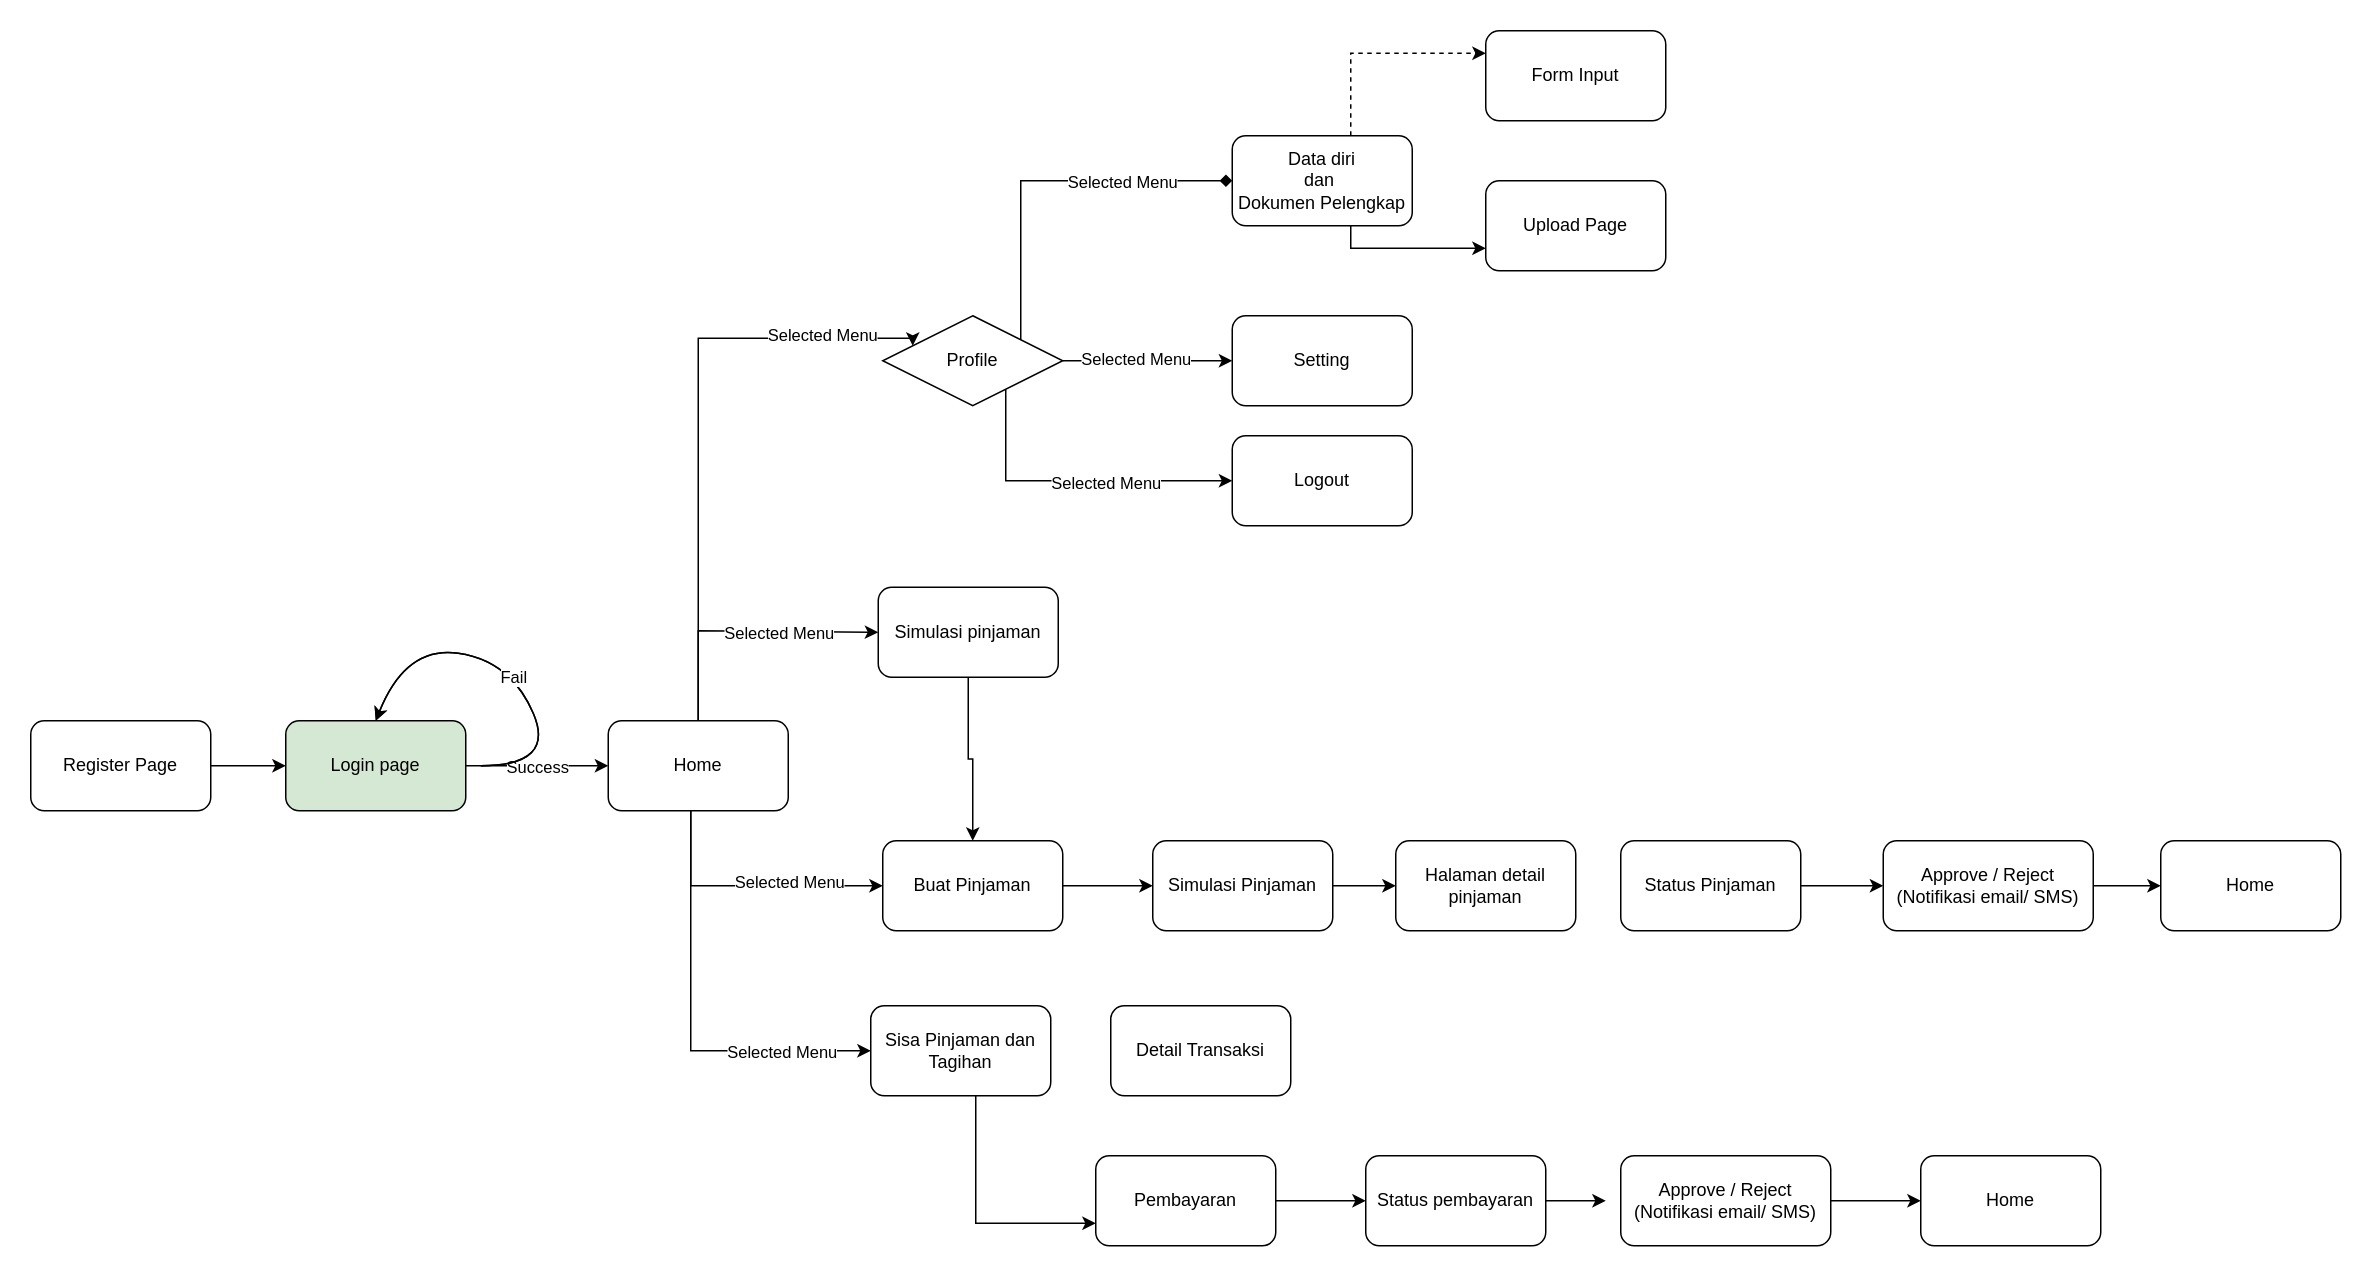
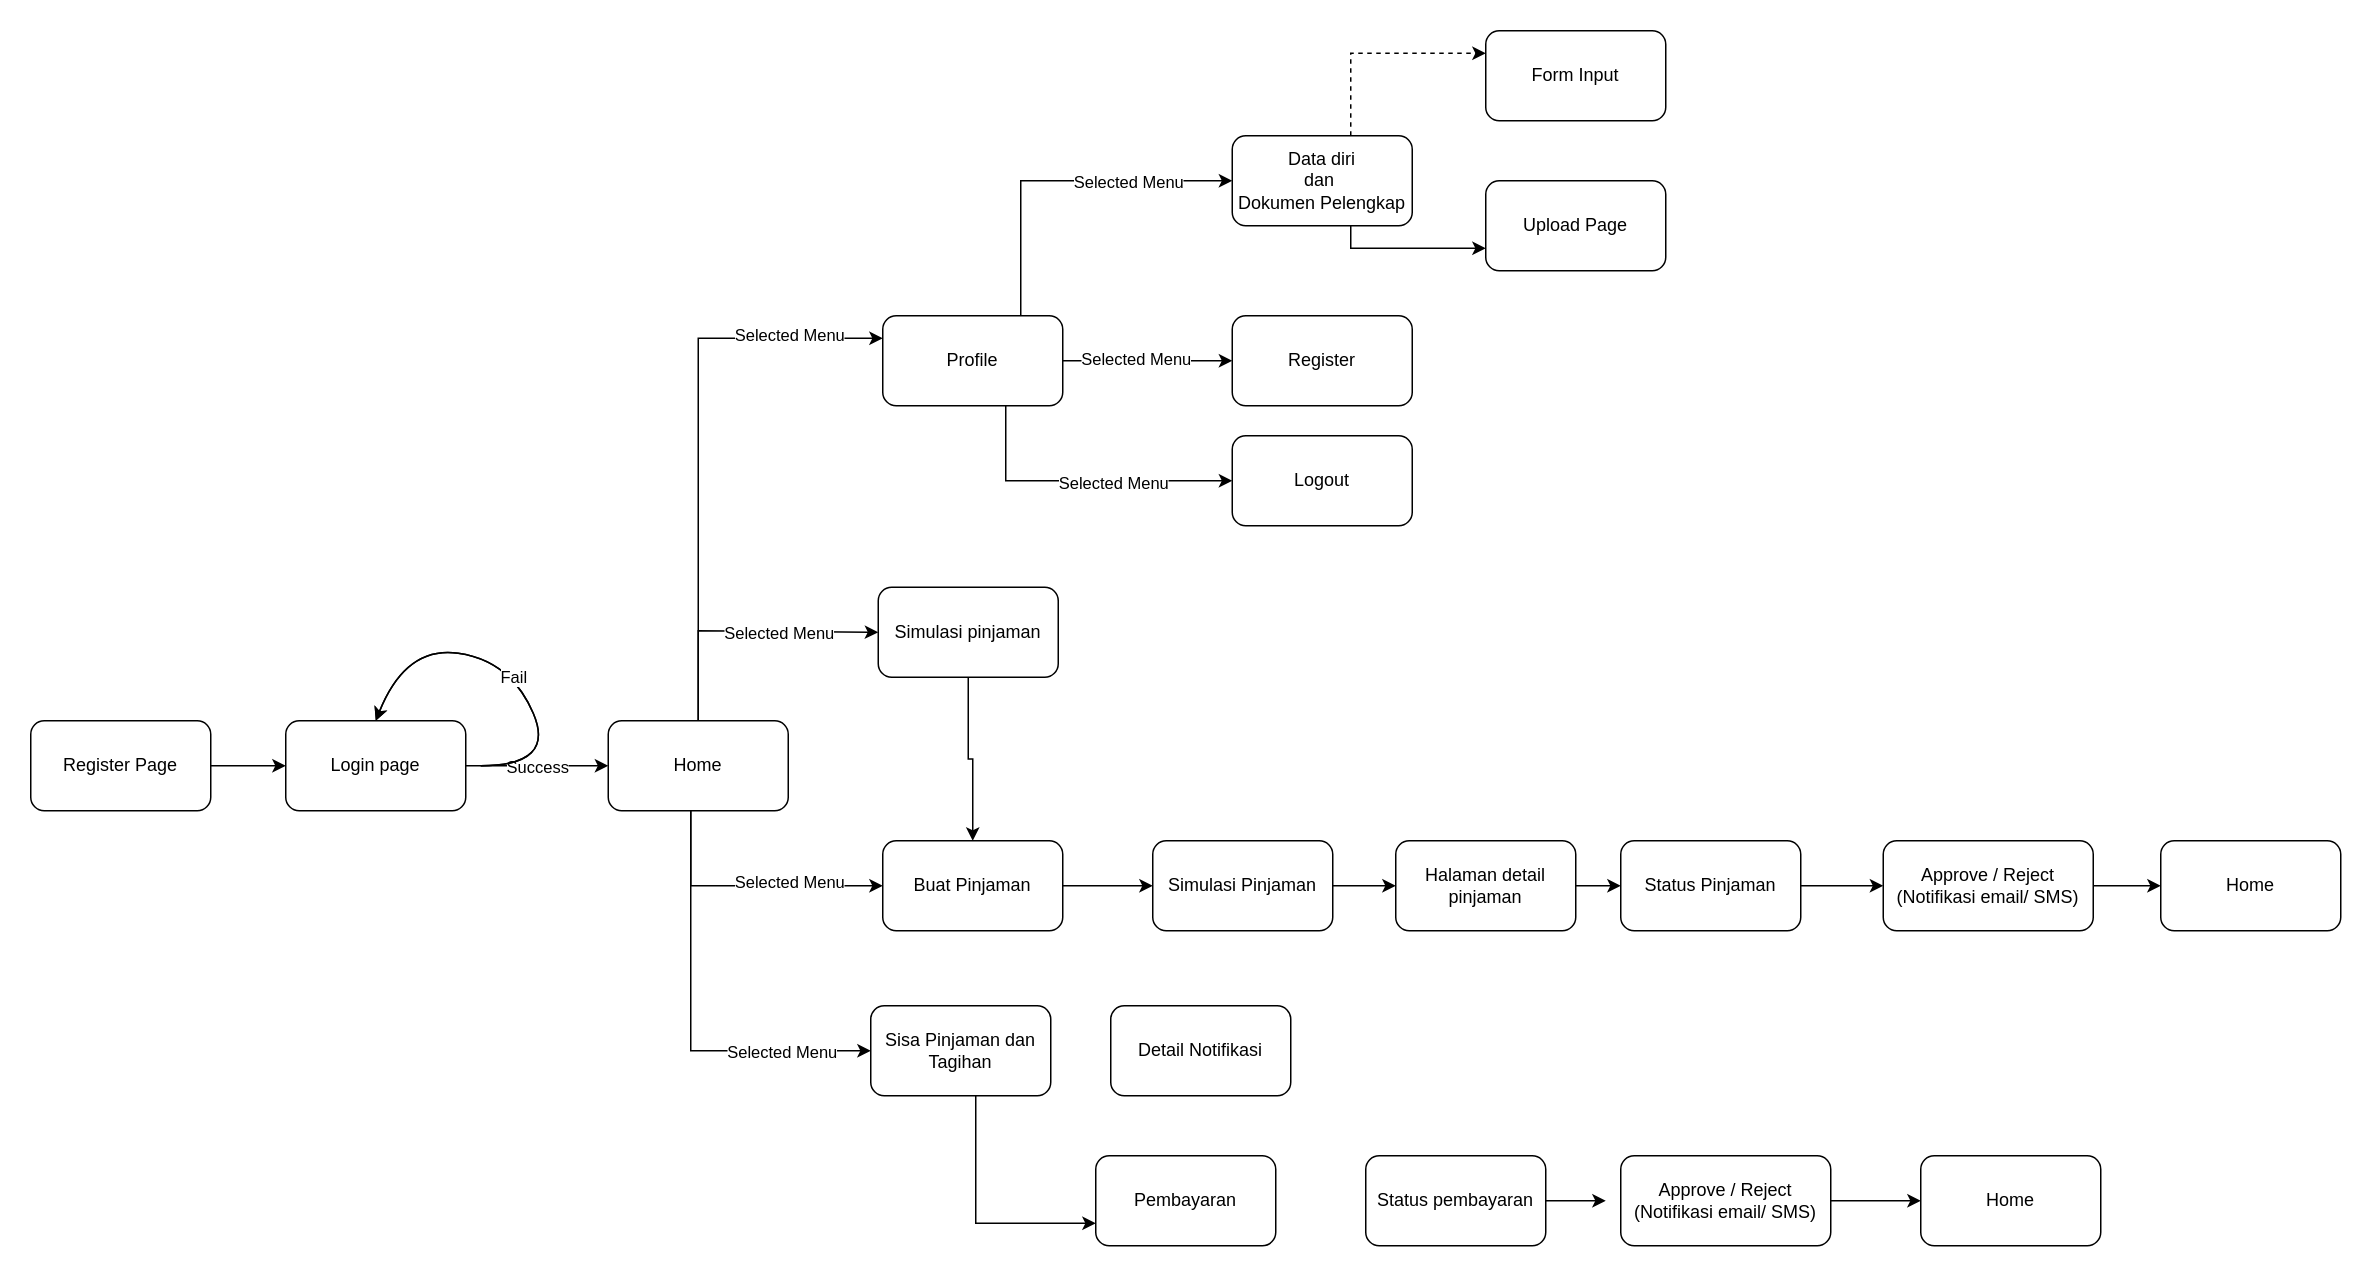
(1220, 181) -> (1221, 181)
(973, 361) -> (973, 361)
(1322, 361) -> (1322, 361)
(376, 766) -> (376, 766)
none -> (1593, 886)
(1201, 1051) -> (1201, 1051)
(1316, 1201) -> none
